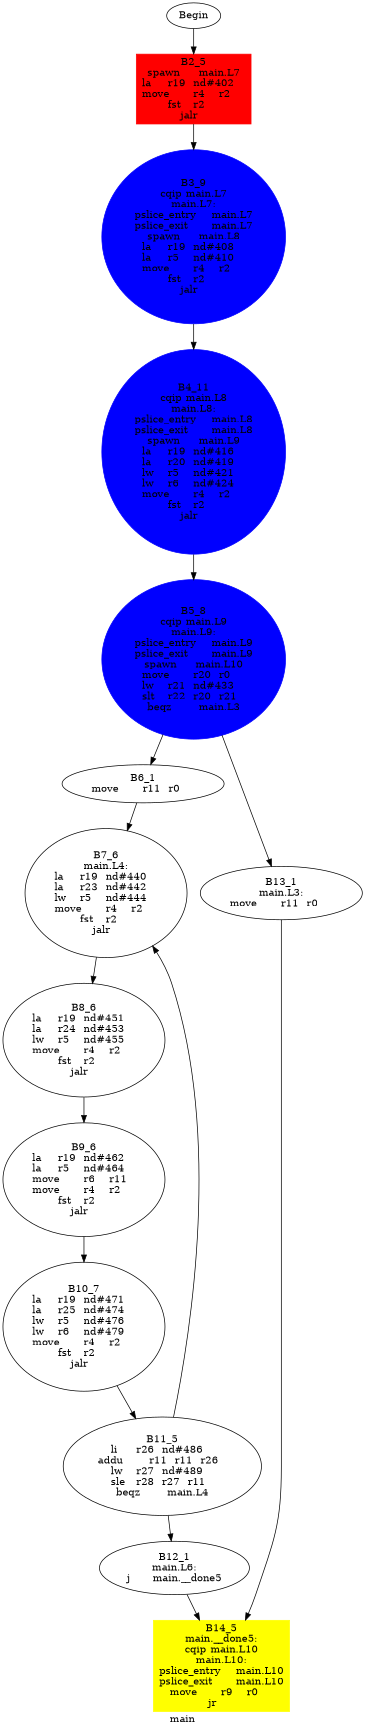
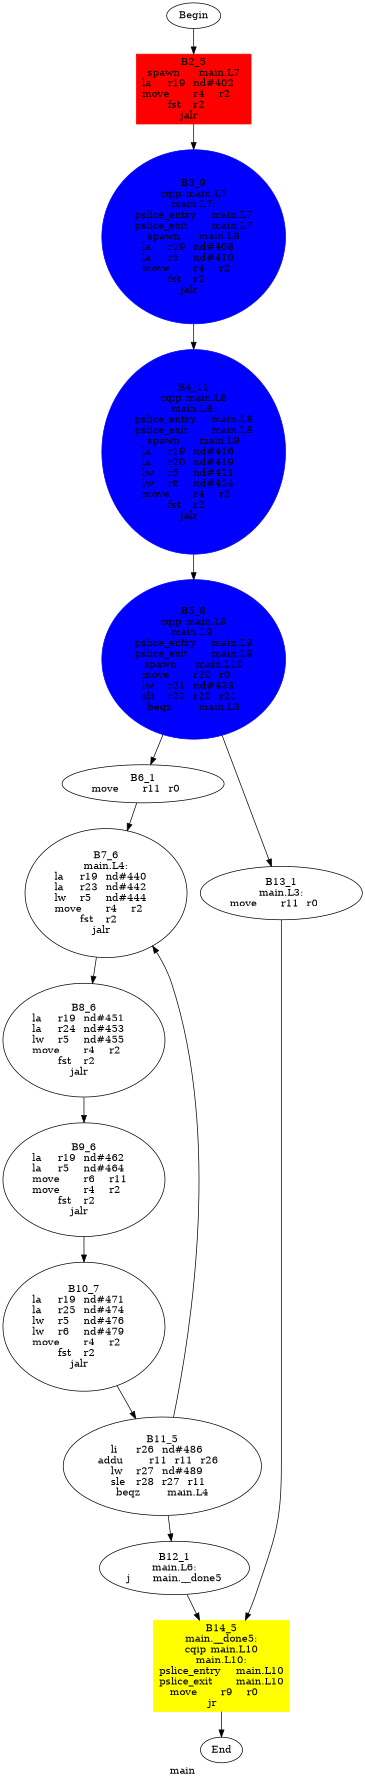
none -> (221, 1750)
